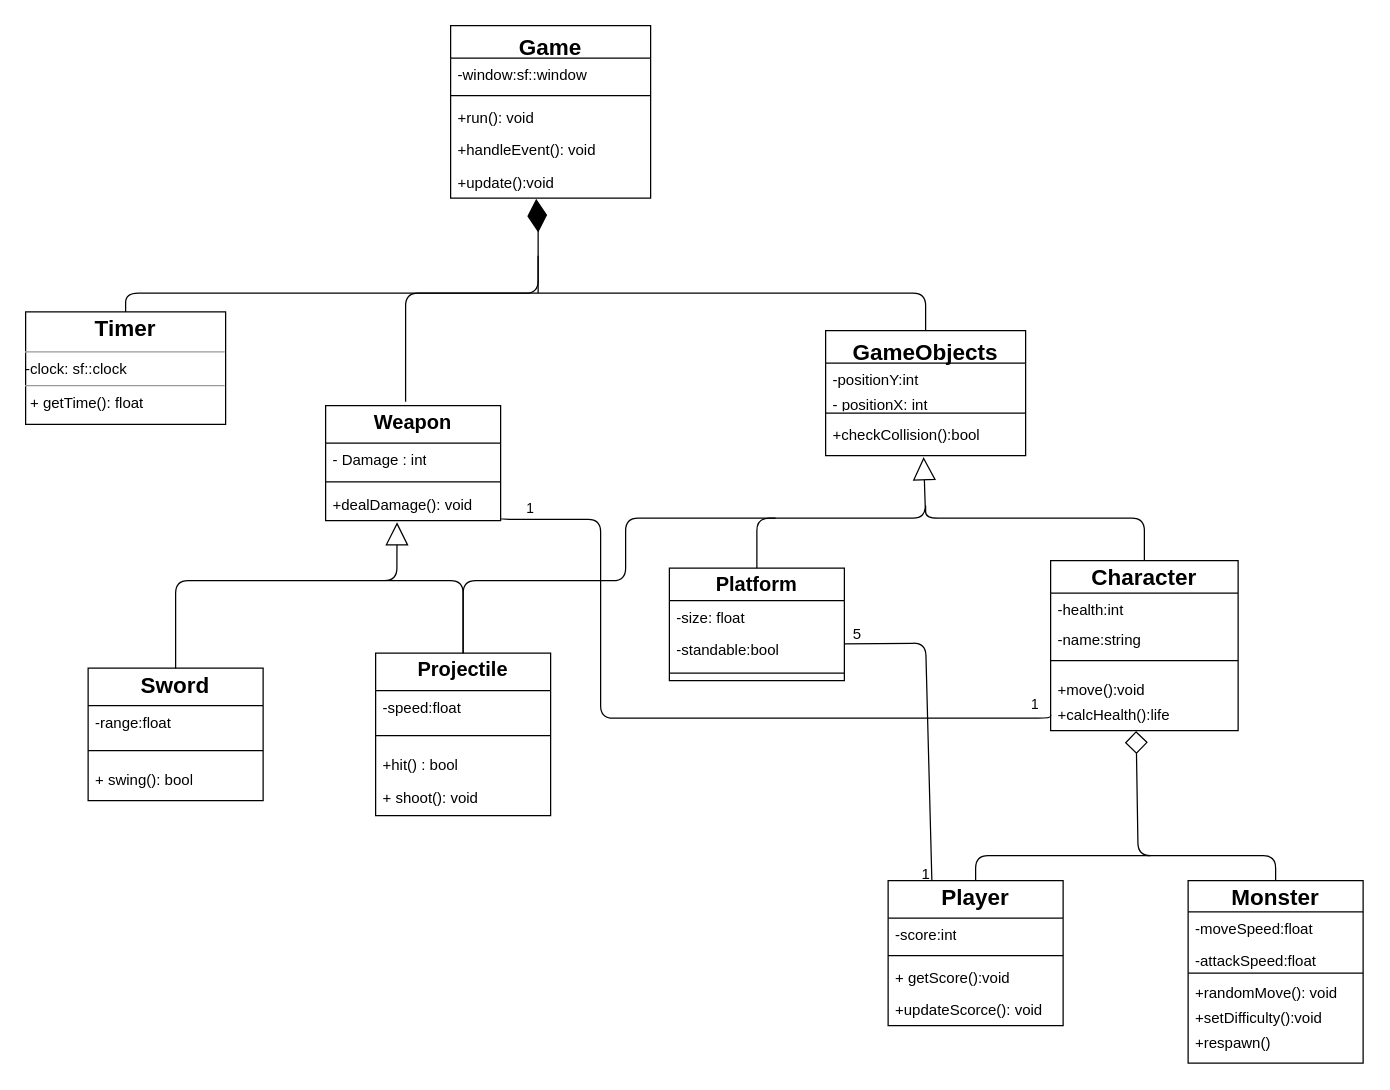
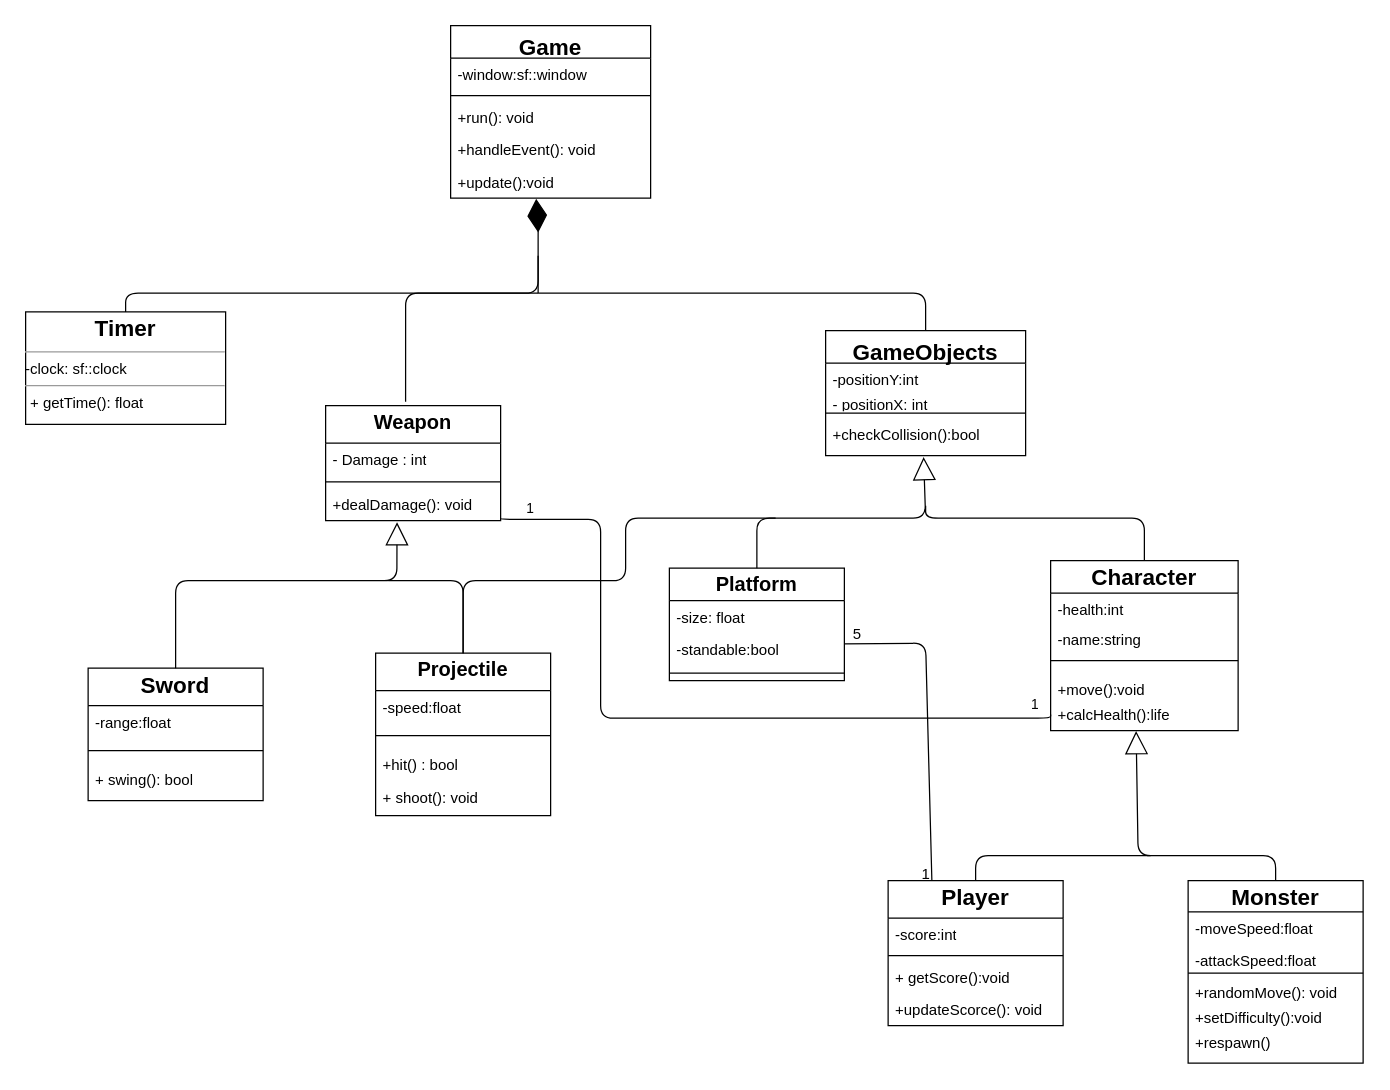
(1136, 754) -> (1137, 755)
